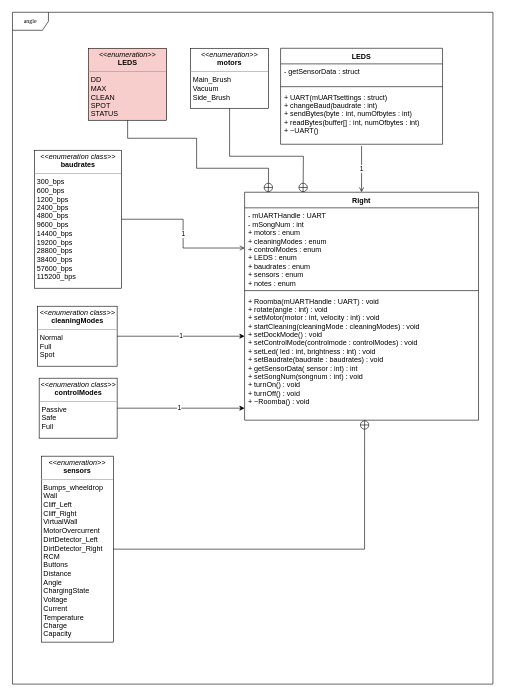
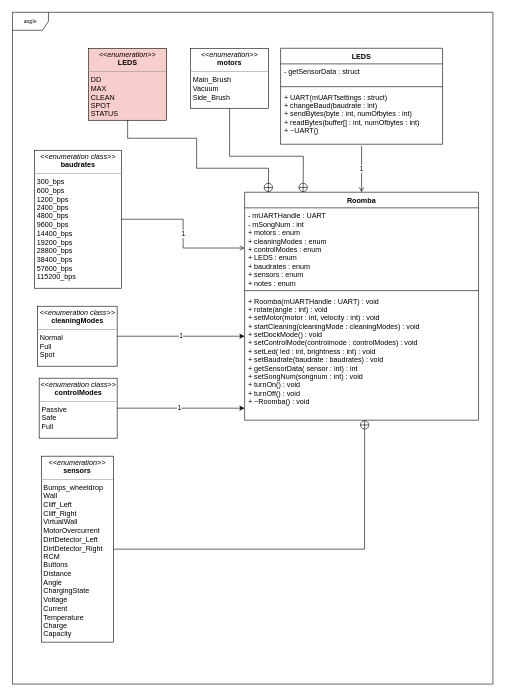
(361, 200) -> (361, 200)
